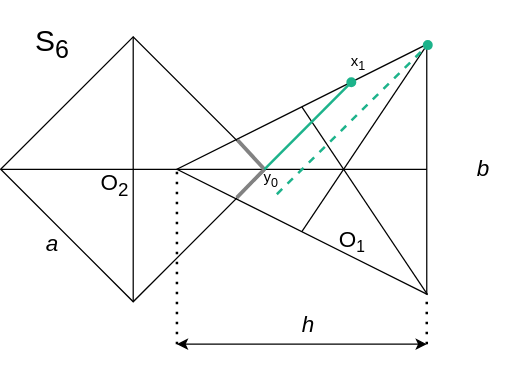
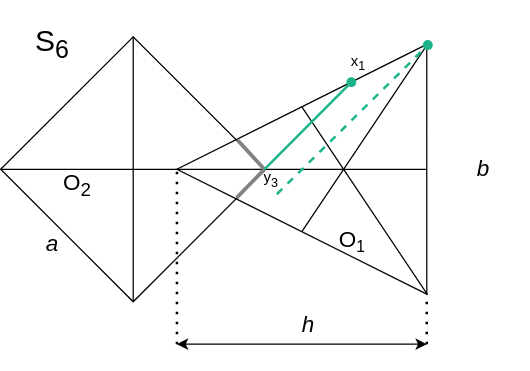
(271, 179) -> (271, 179)
(114, 182) -> (77, 182)
